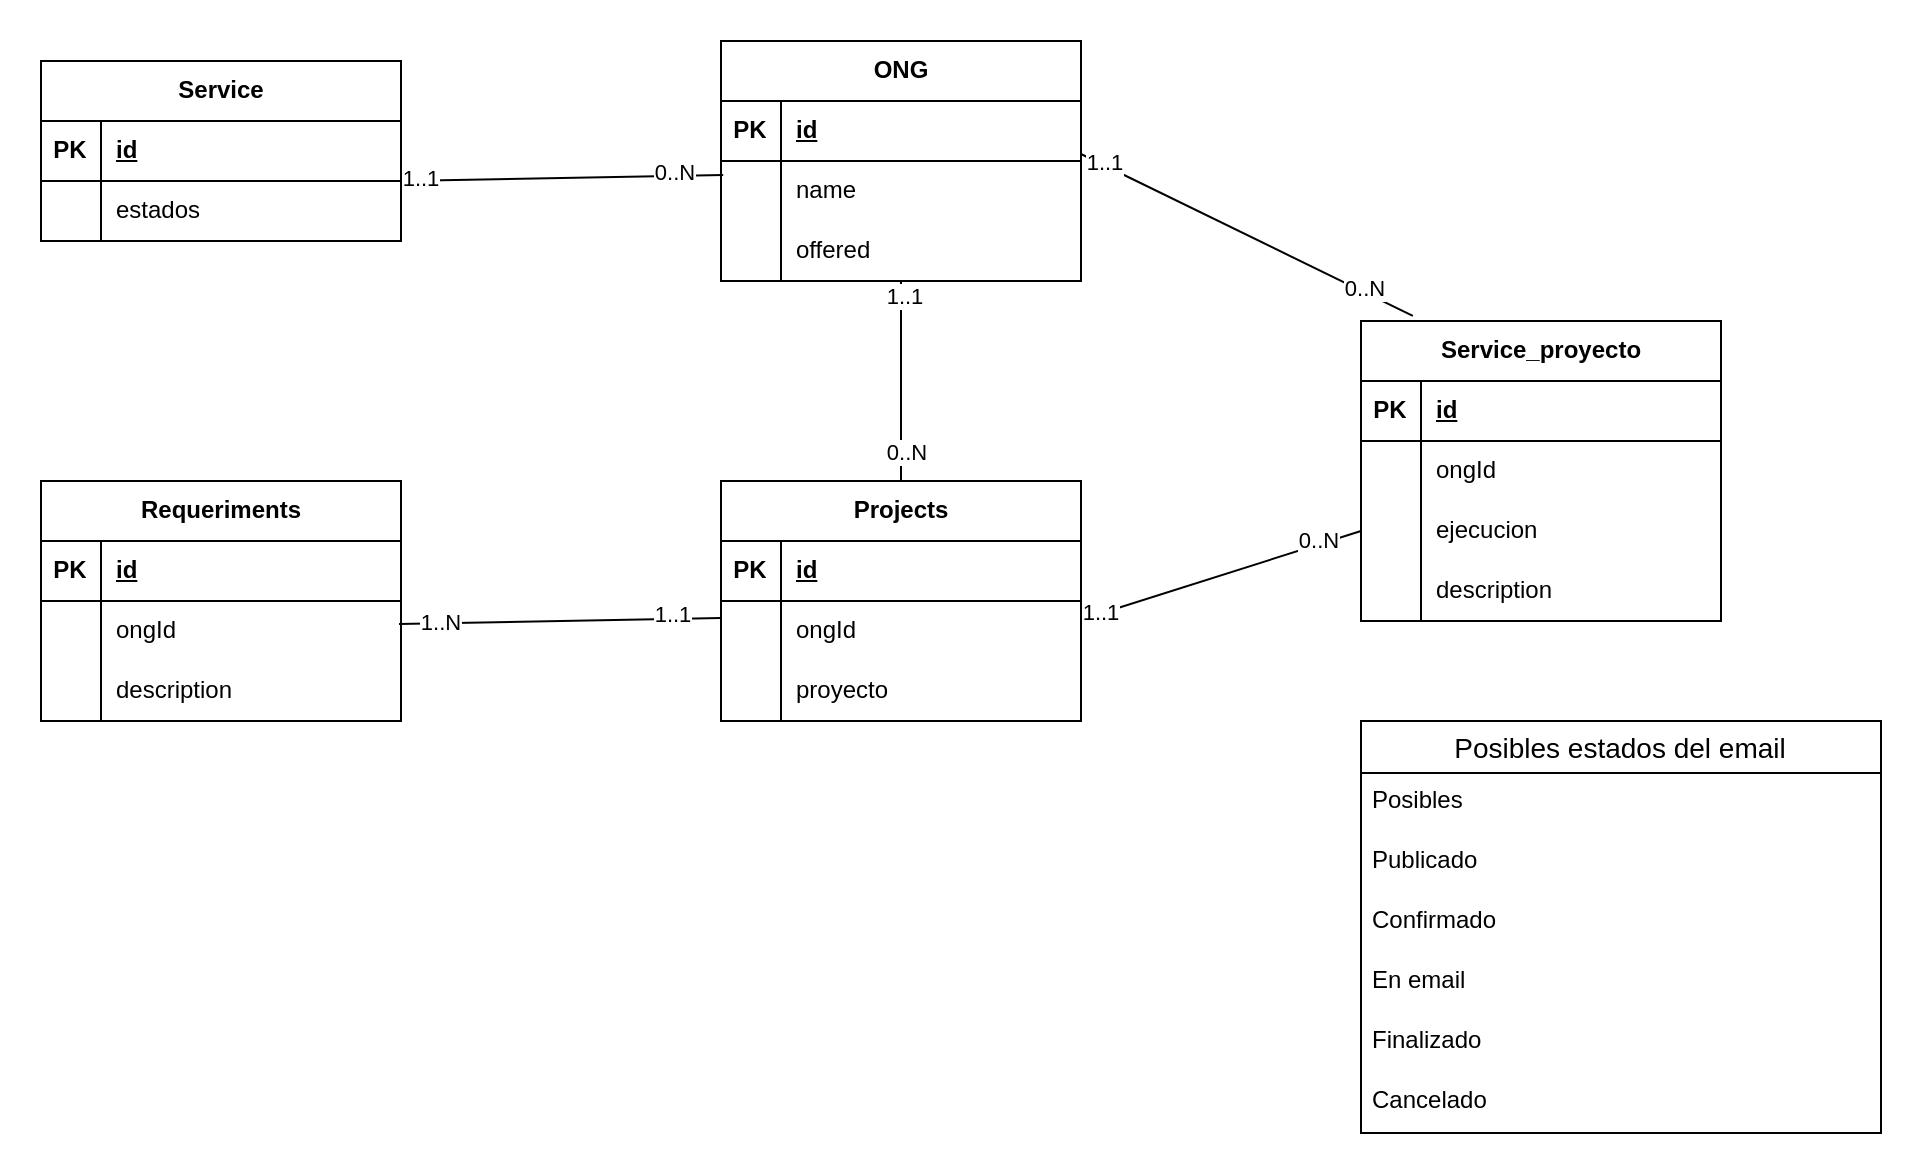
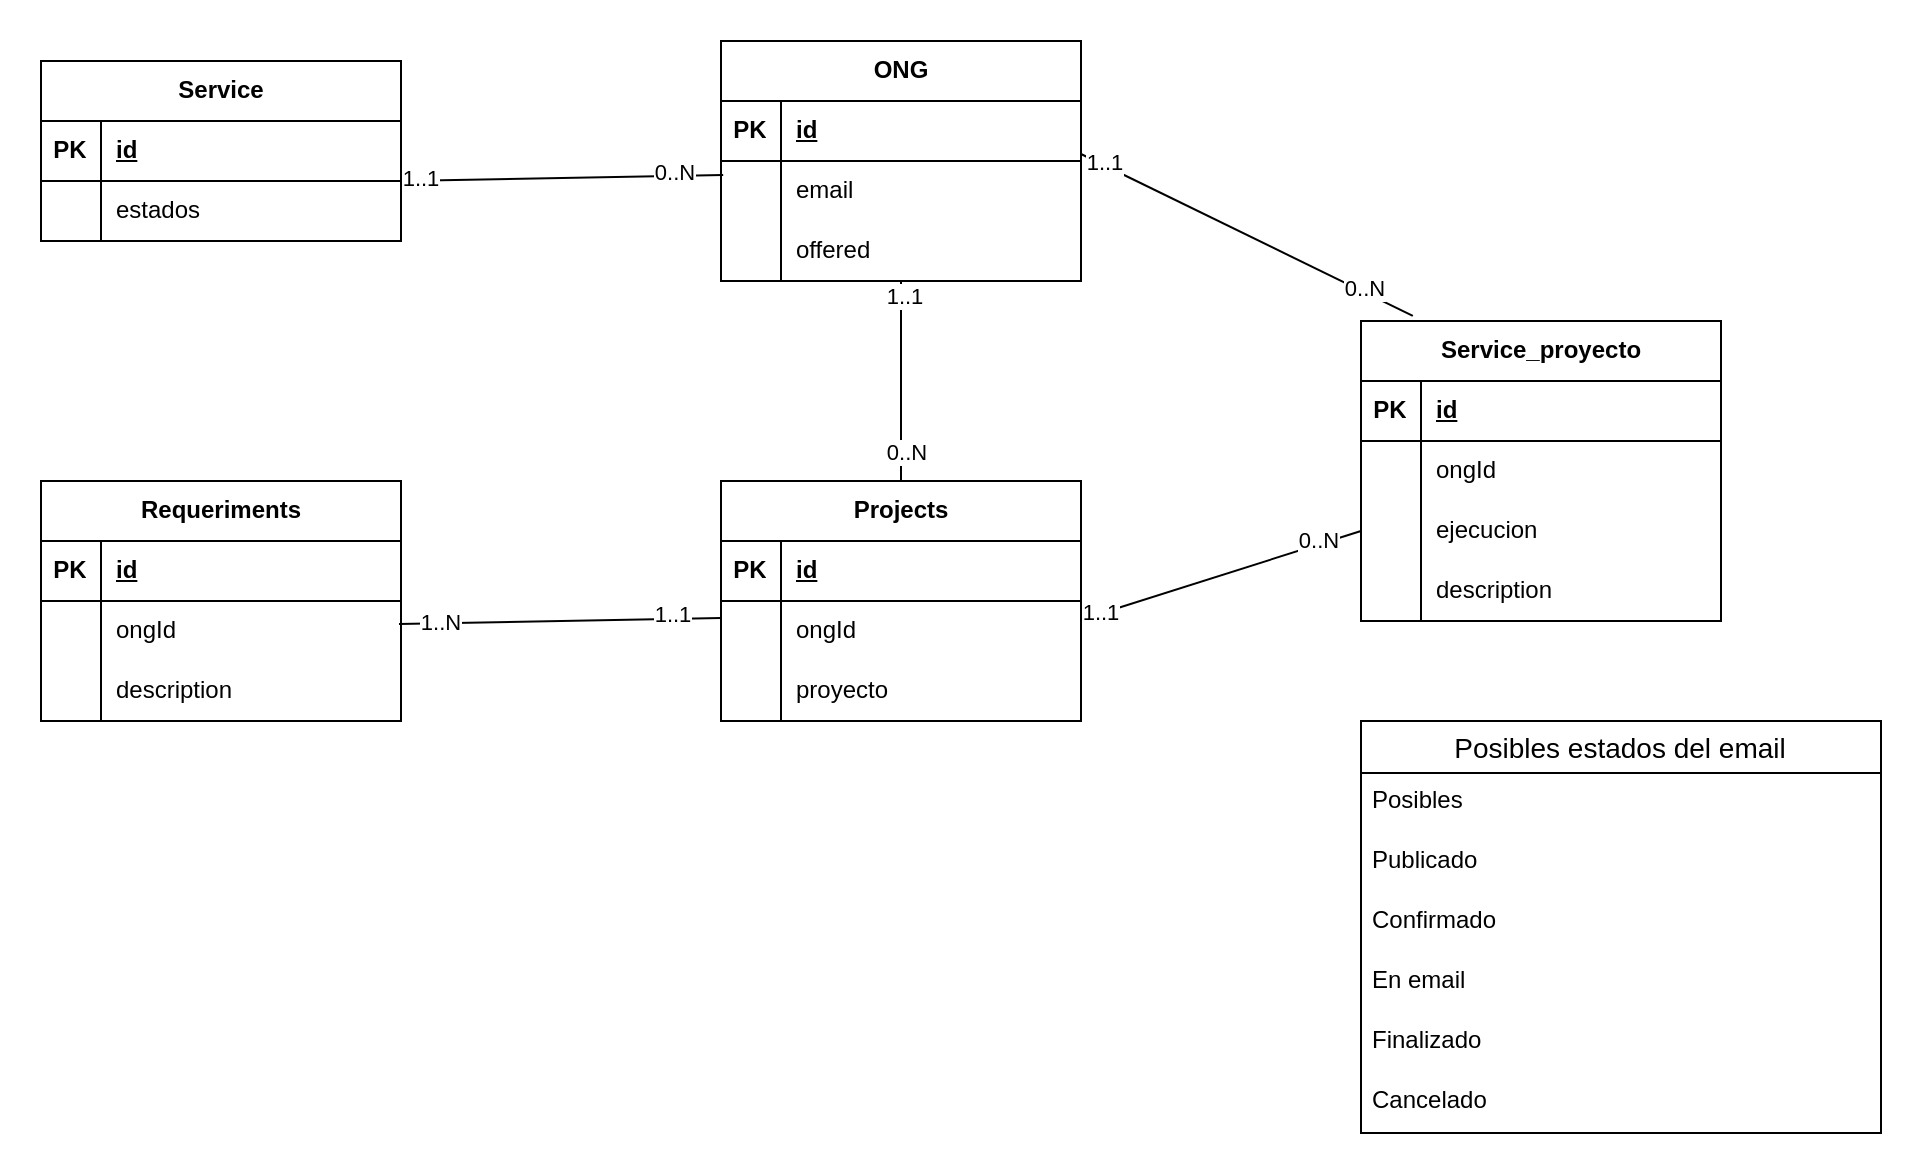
(824, 191) -> (824, 191)
